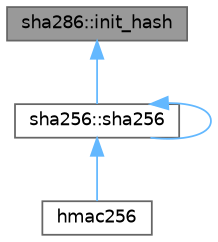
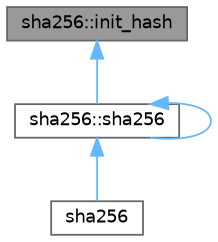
(97, 24) -> (97, 24)
(97, 218) -> (97, 218)
